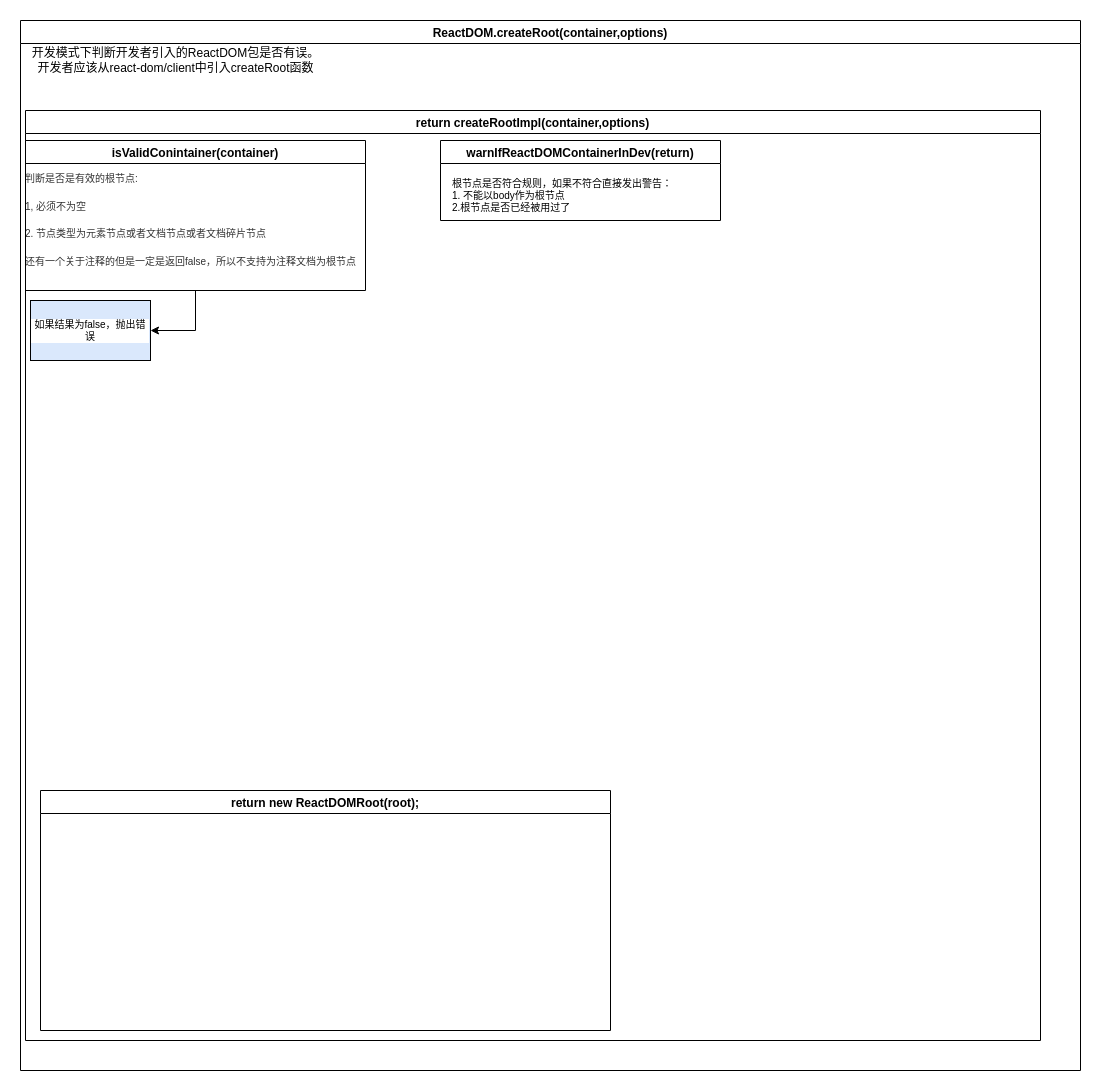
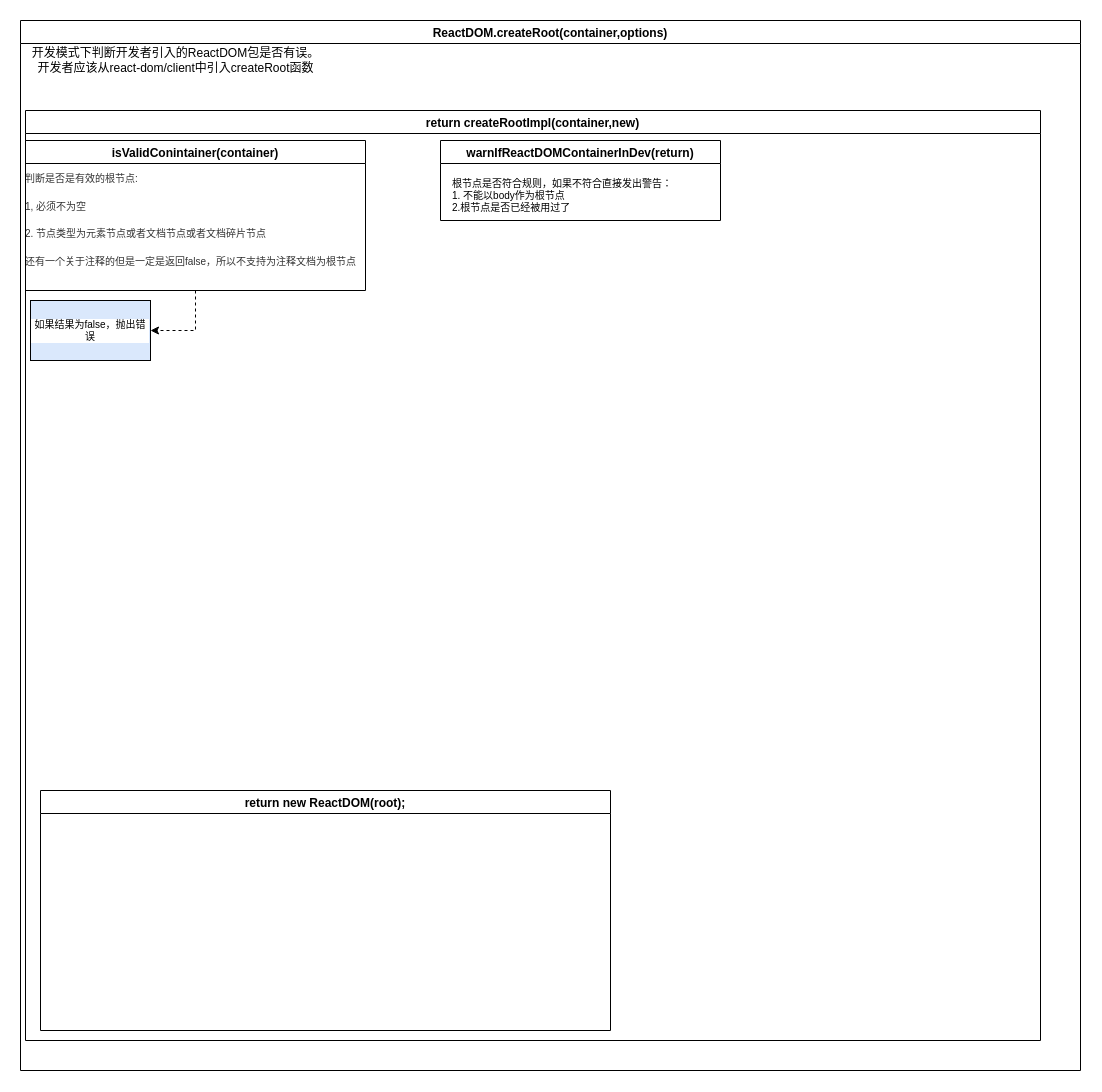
(533, 123) -> (533, 123)
(196, 330) -> (196, 330)
(325, 803) -> (325, 803)
